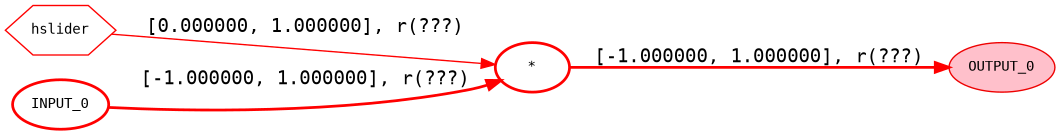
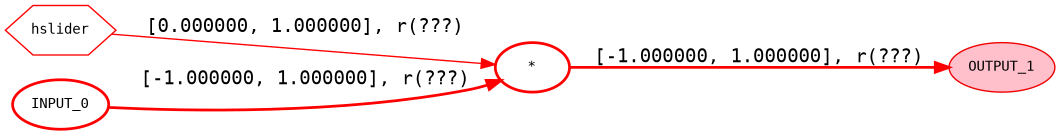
(1002, 67) -> (1002, 67)
